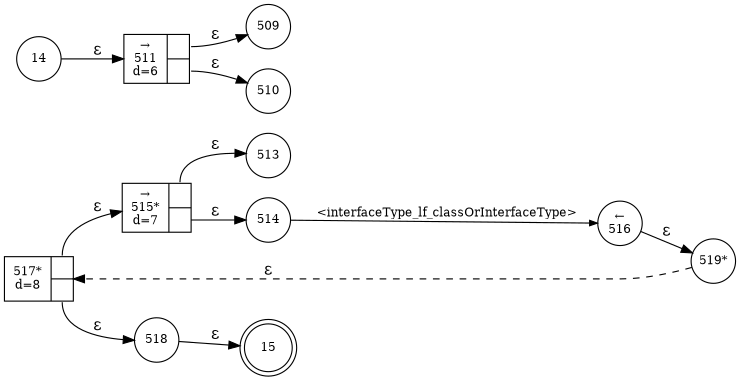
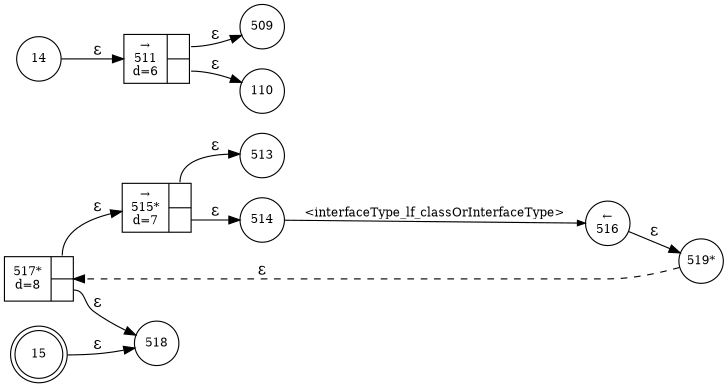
(268, 91) -> (262, 91)
(204, 343) -> (96, 354)
